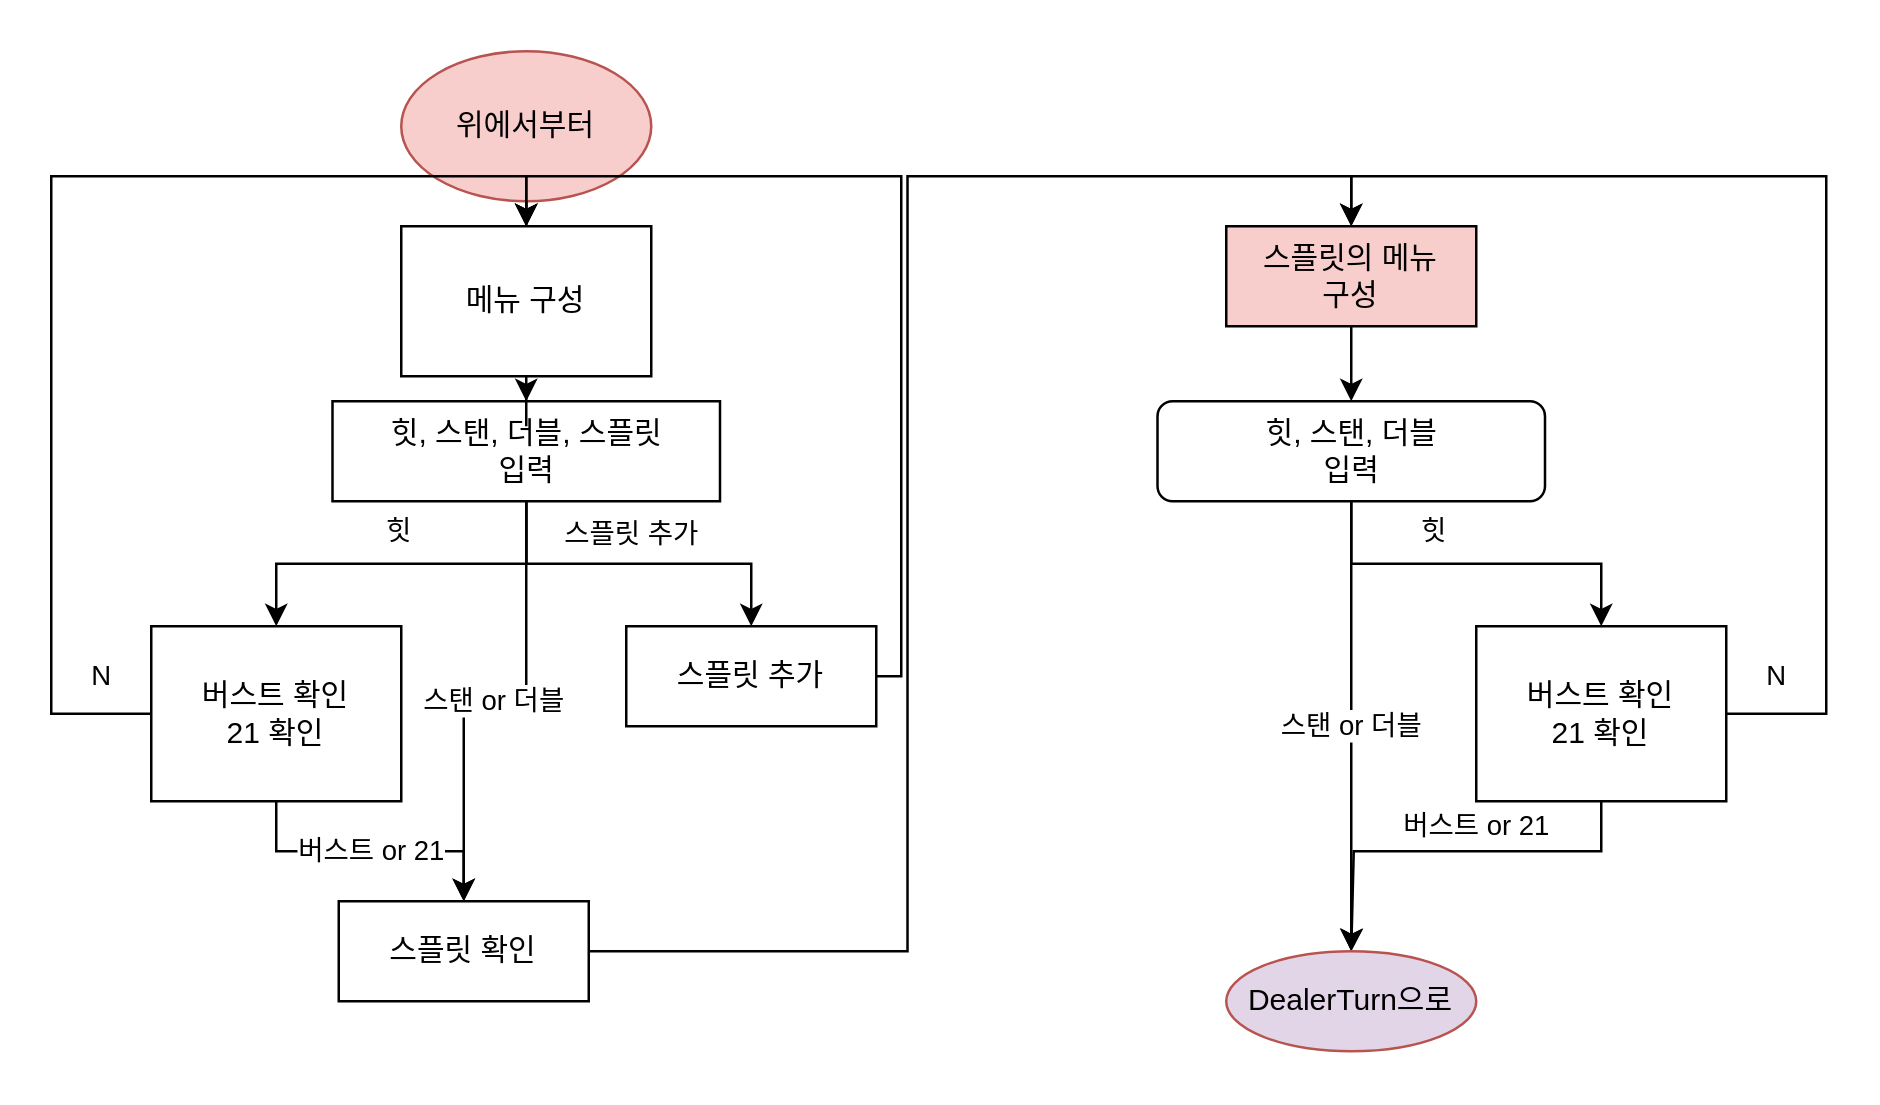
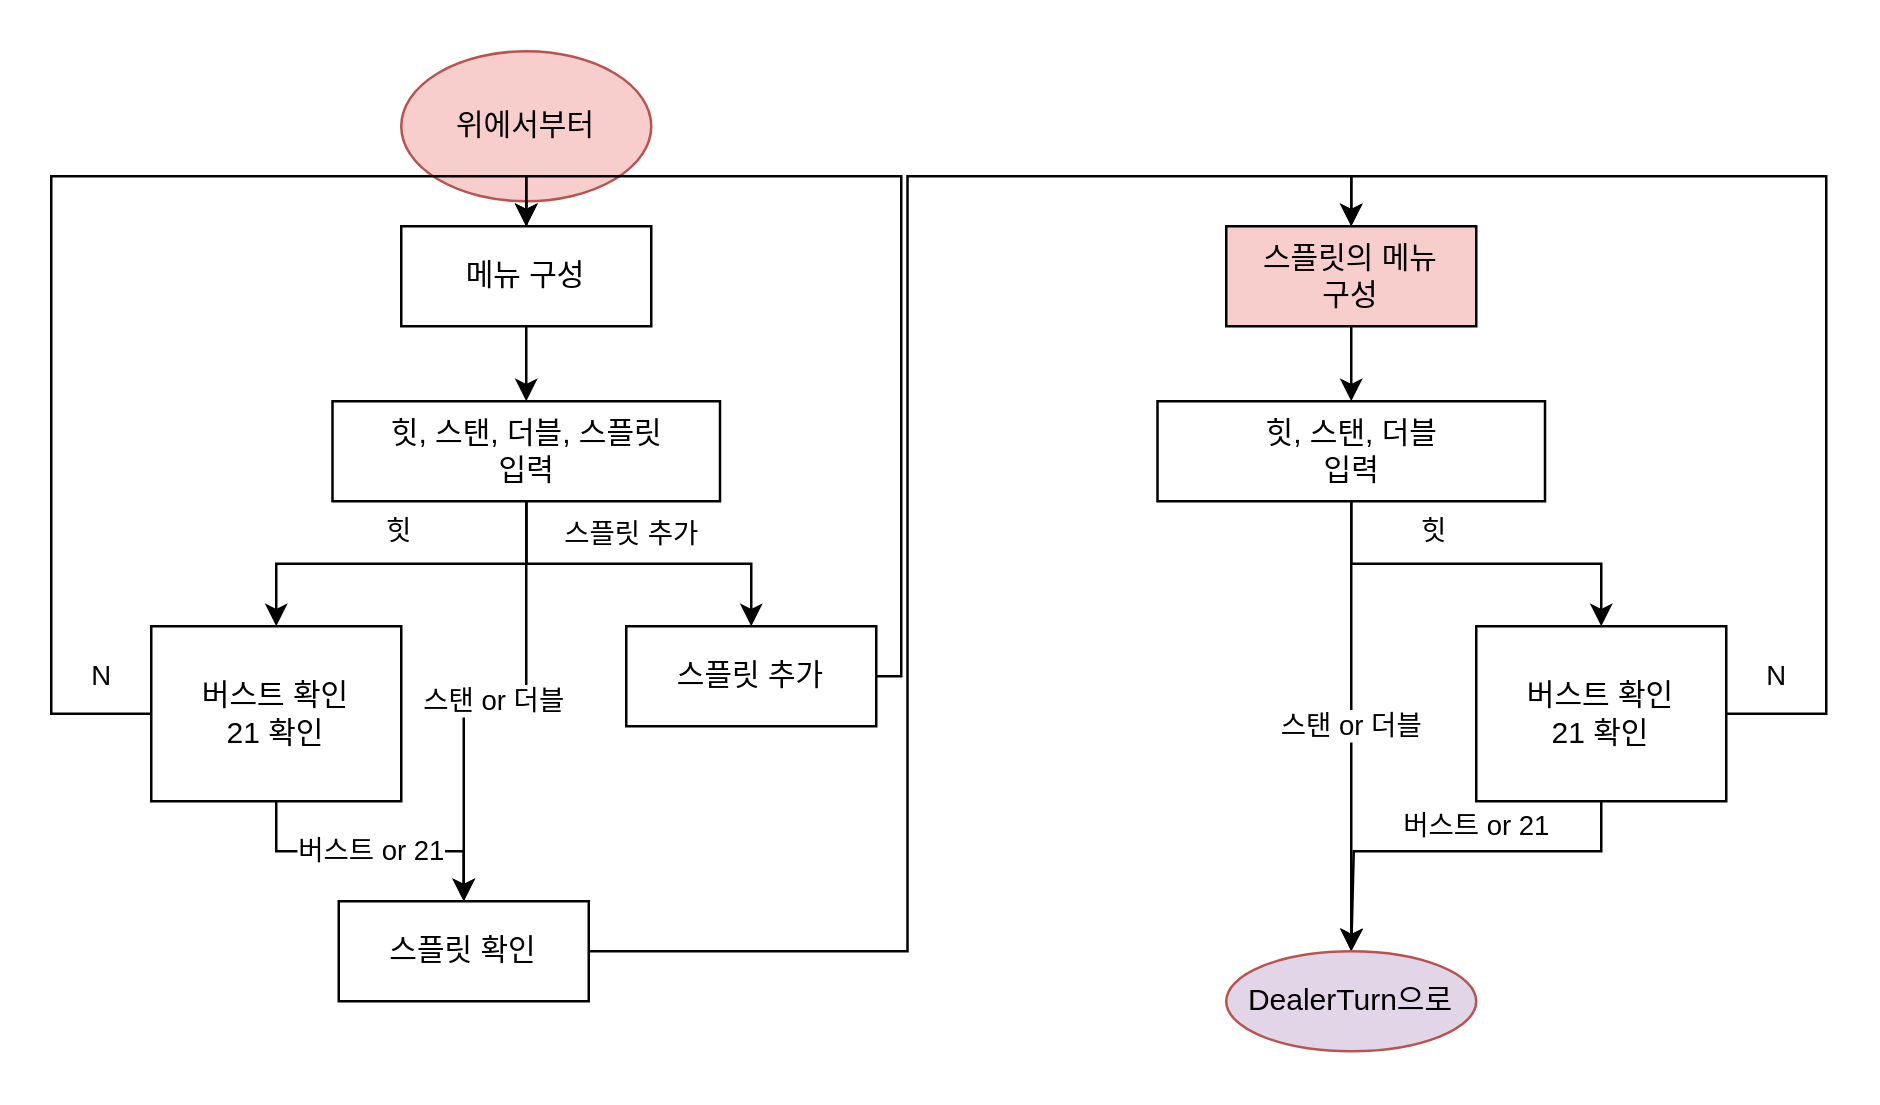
(526, 301) -> (526, 276)
(1351, 451) -> (1351, 451)
